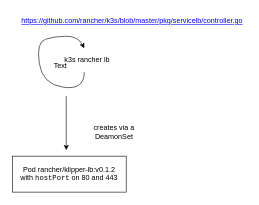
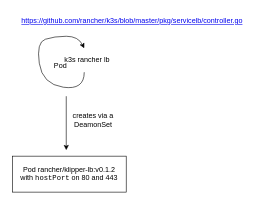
(61, 66) -> (61, 66)
(114, 132) -> (93, 120)
